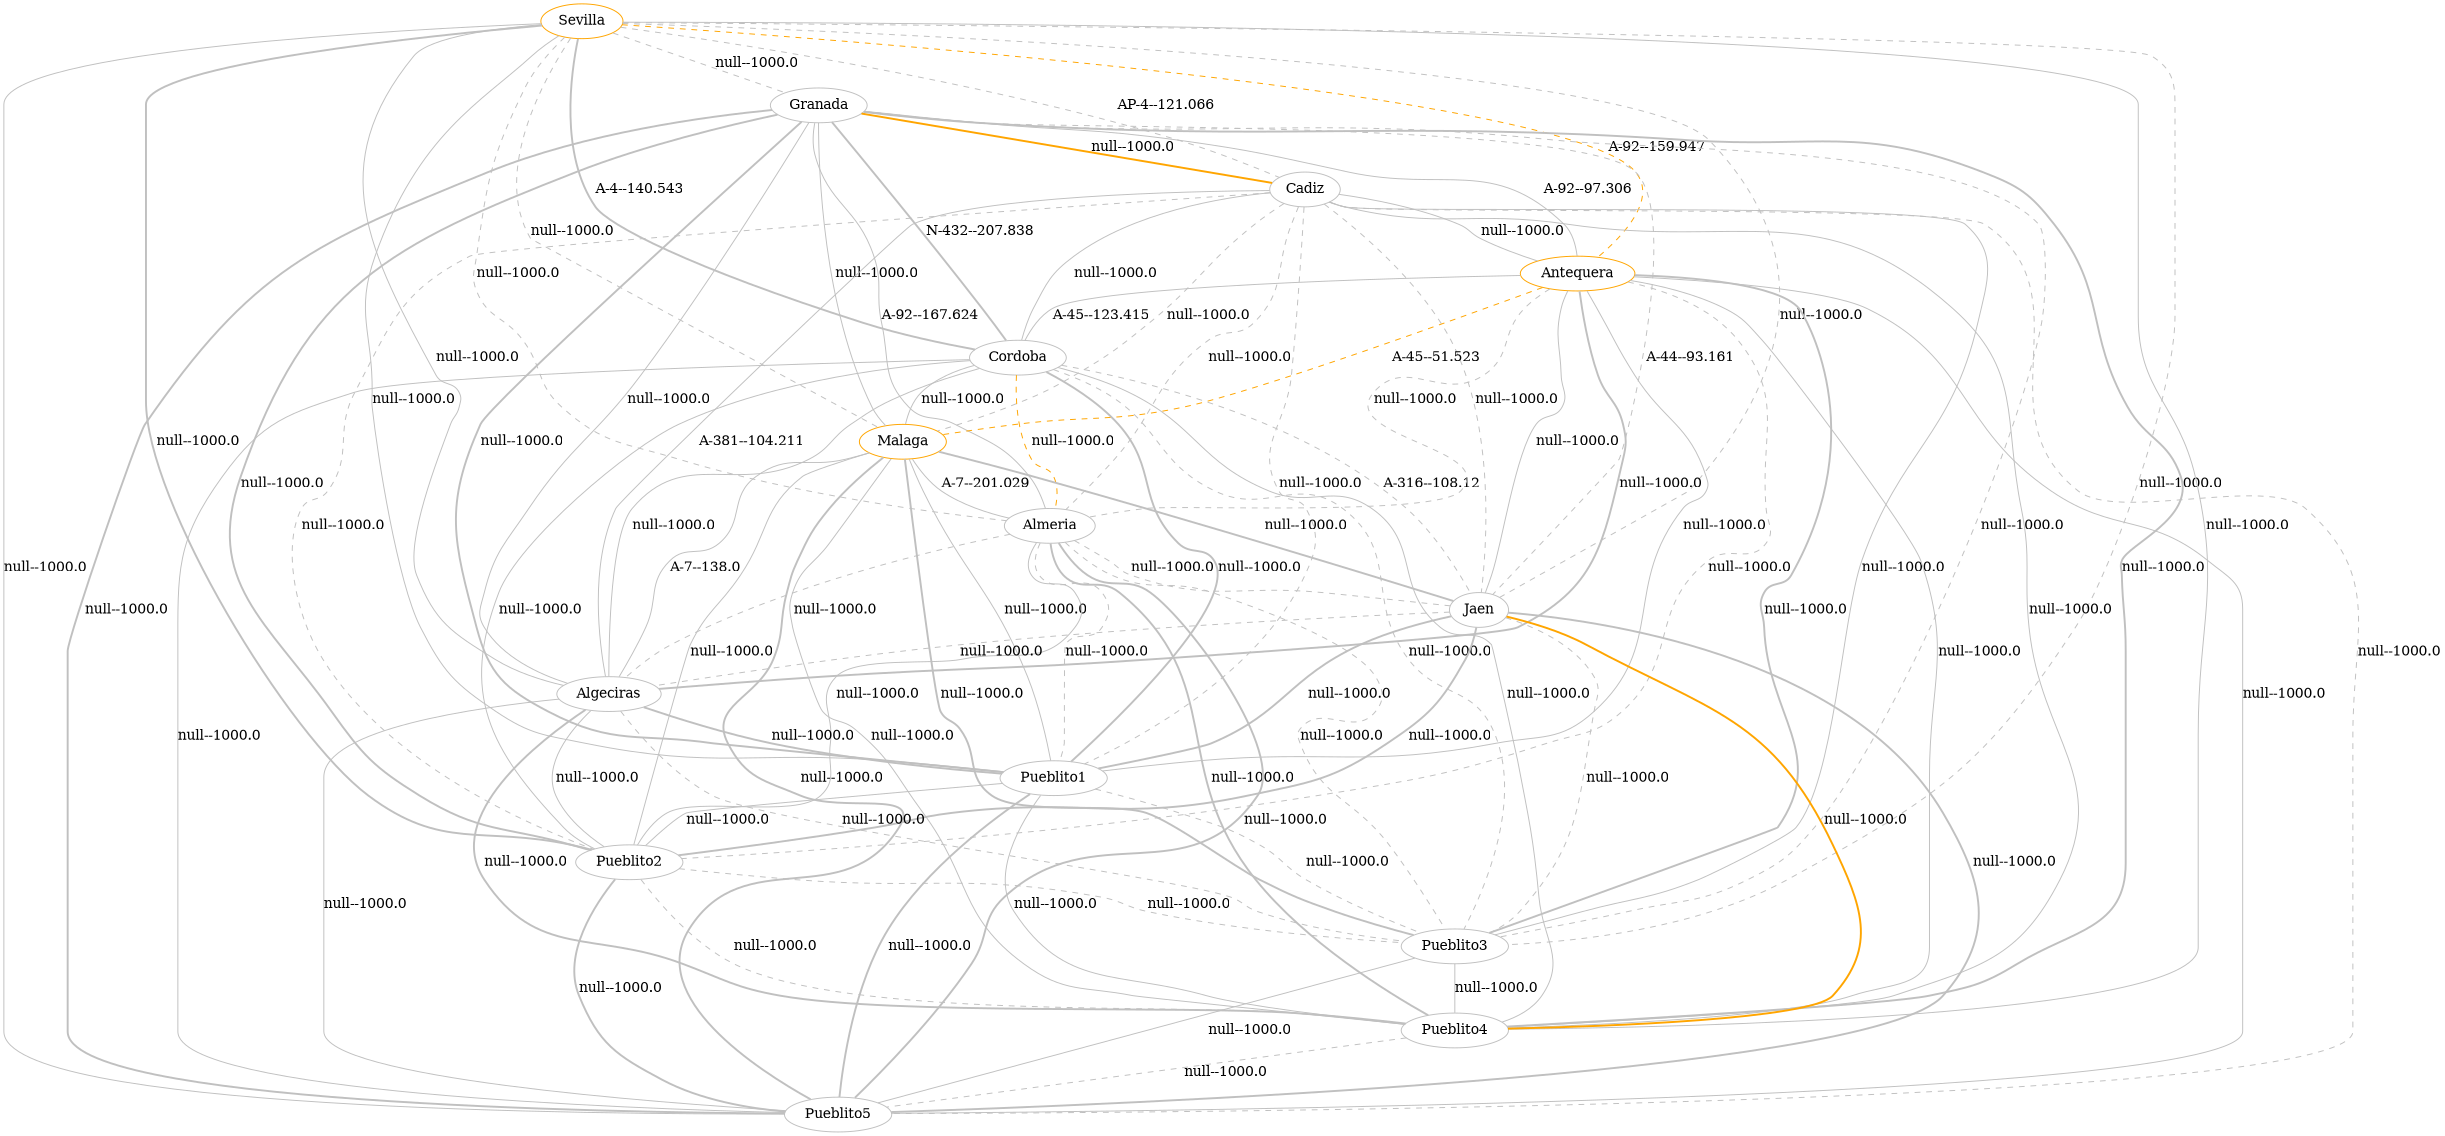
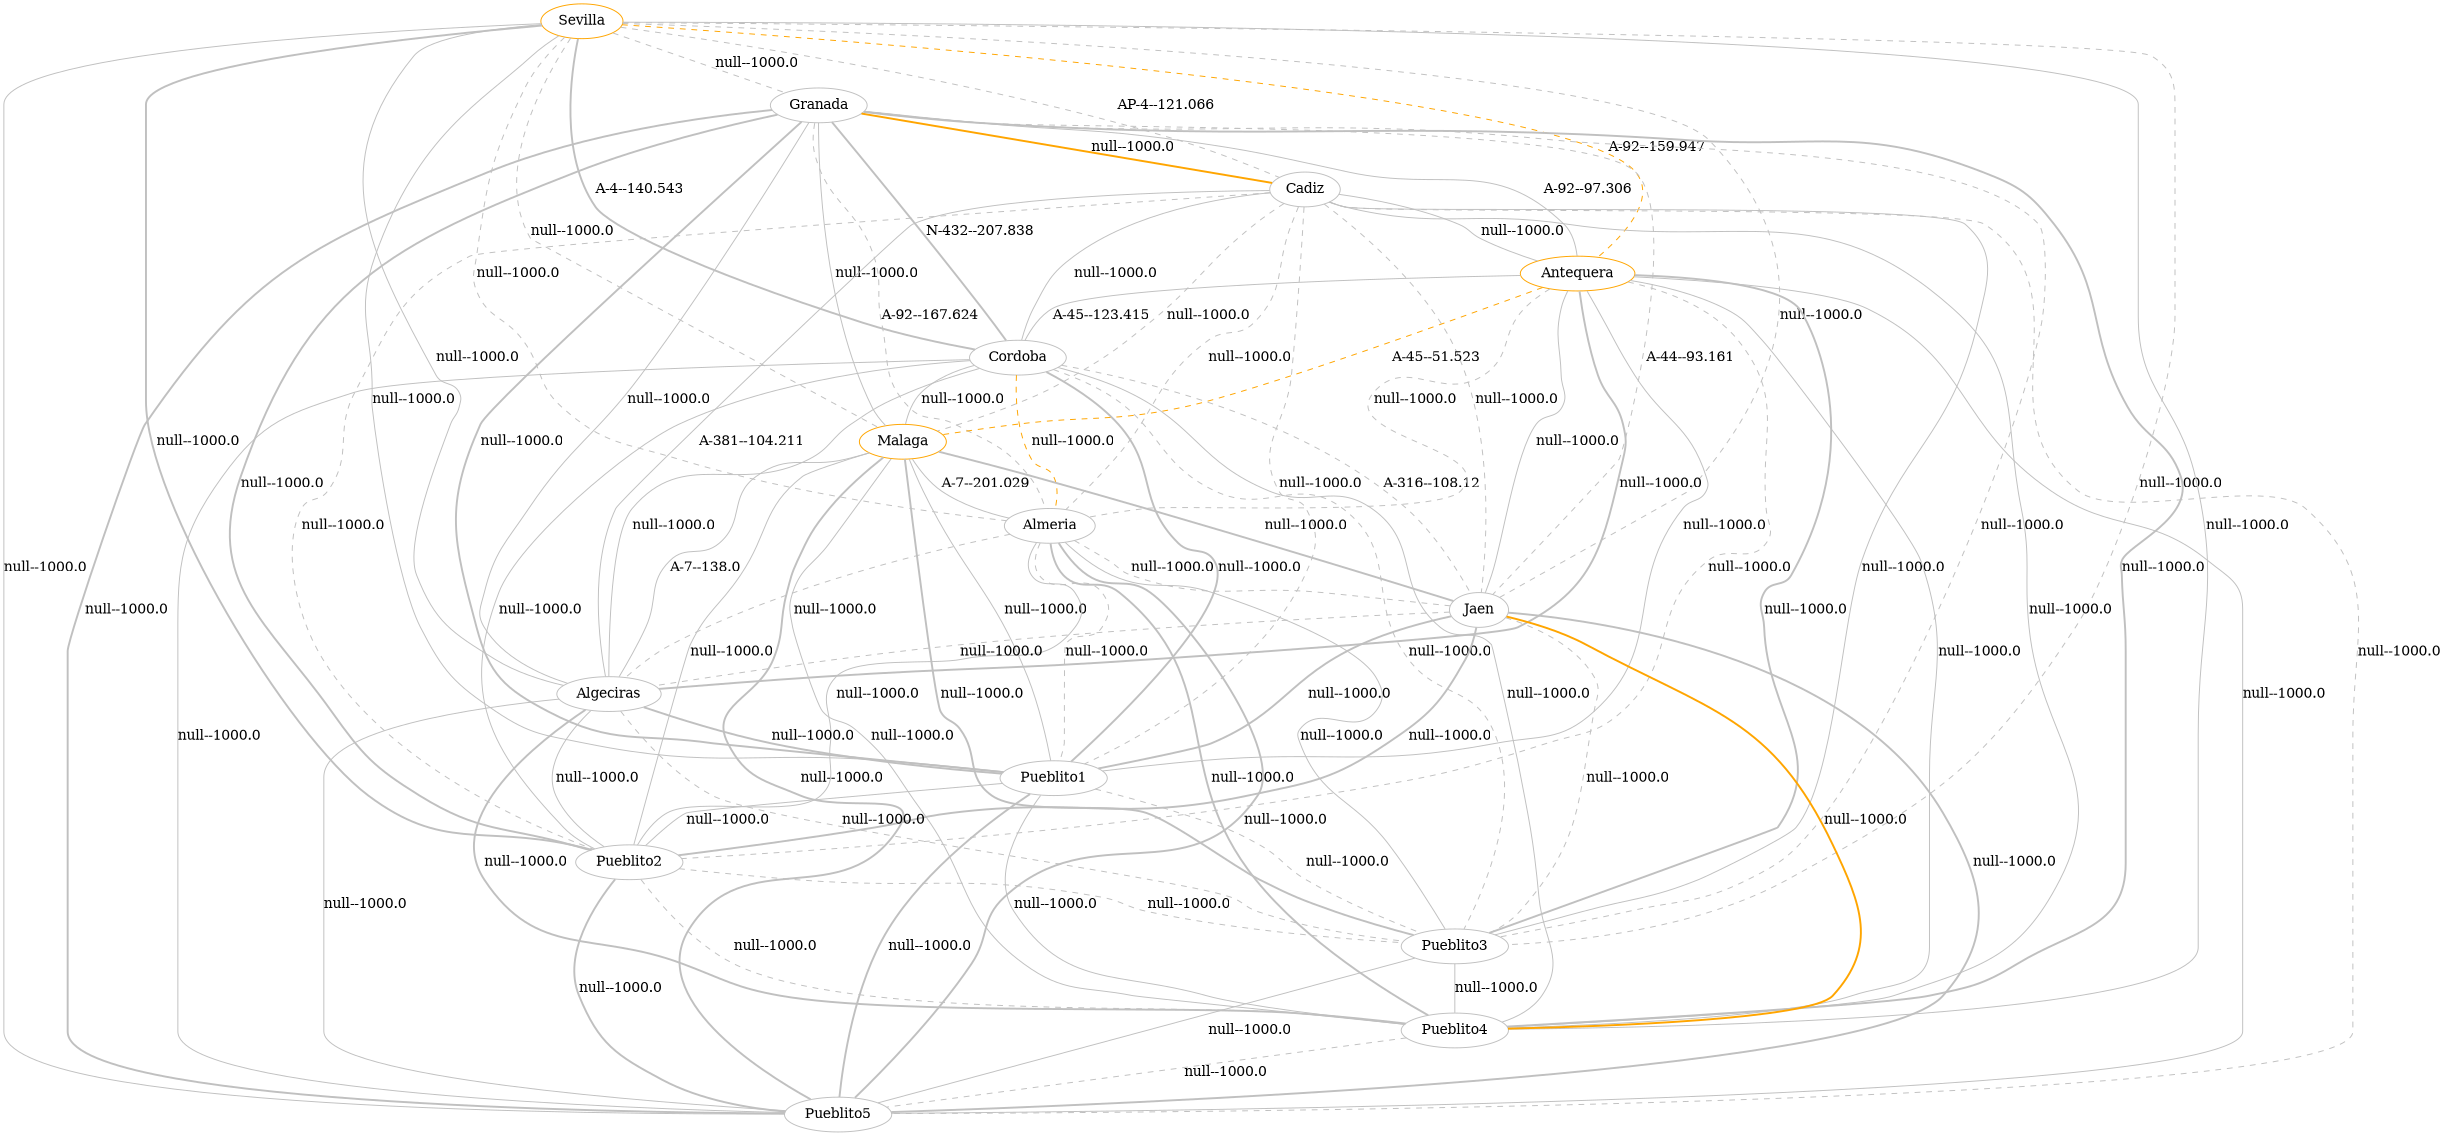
(886, 348) -> (886, 348)
(1381, 689) -> (1381, 689)
